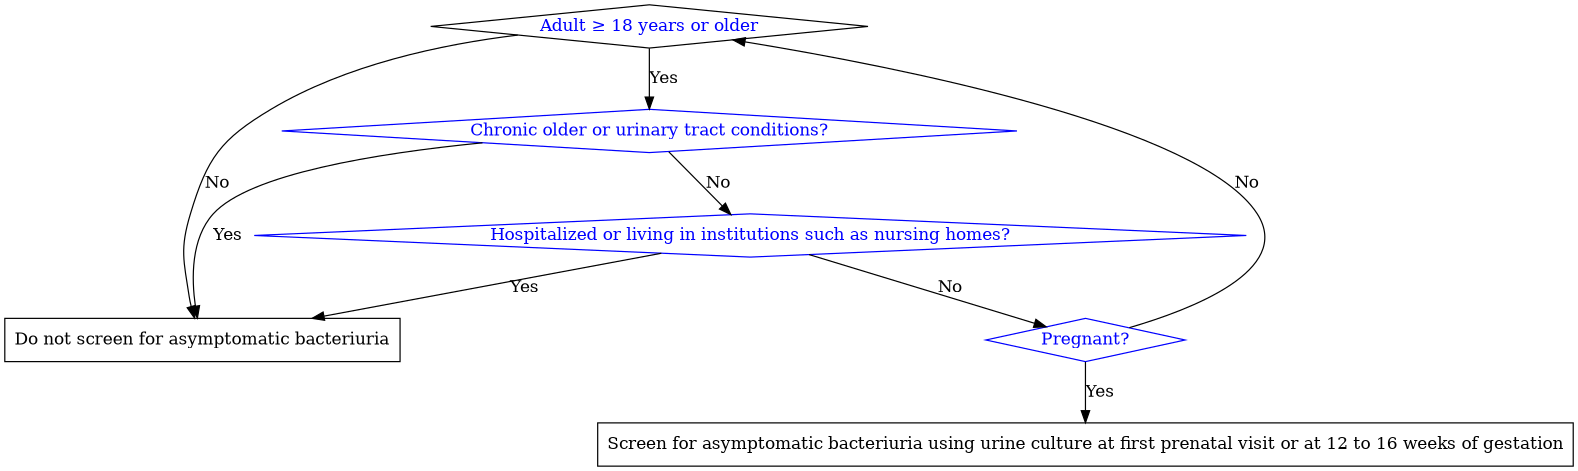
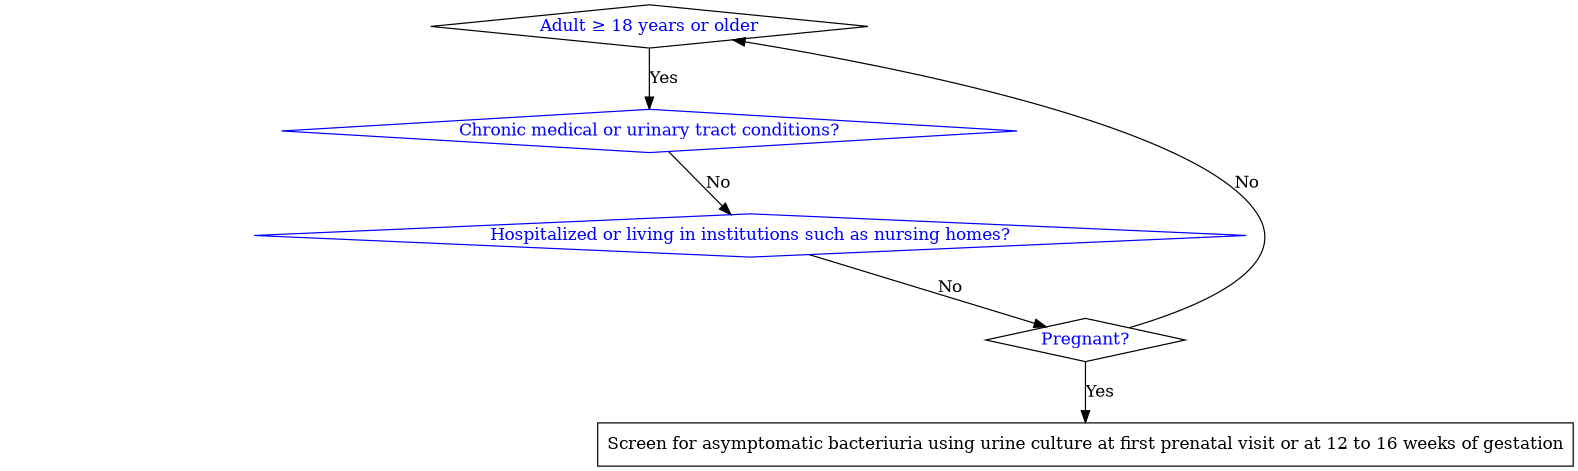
(649, 131) -> (649, 131)
(202, 340) -> none
(1085, 340) -> (1085, 340)
